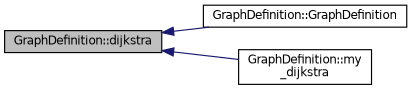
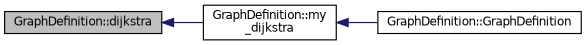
(191, 29) -> (363, 23)
